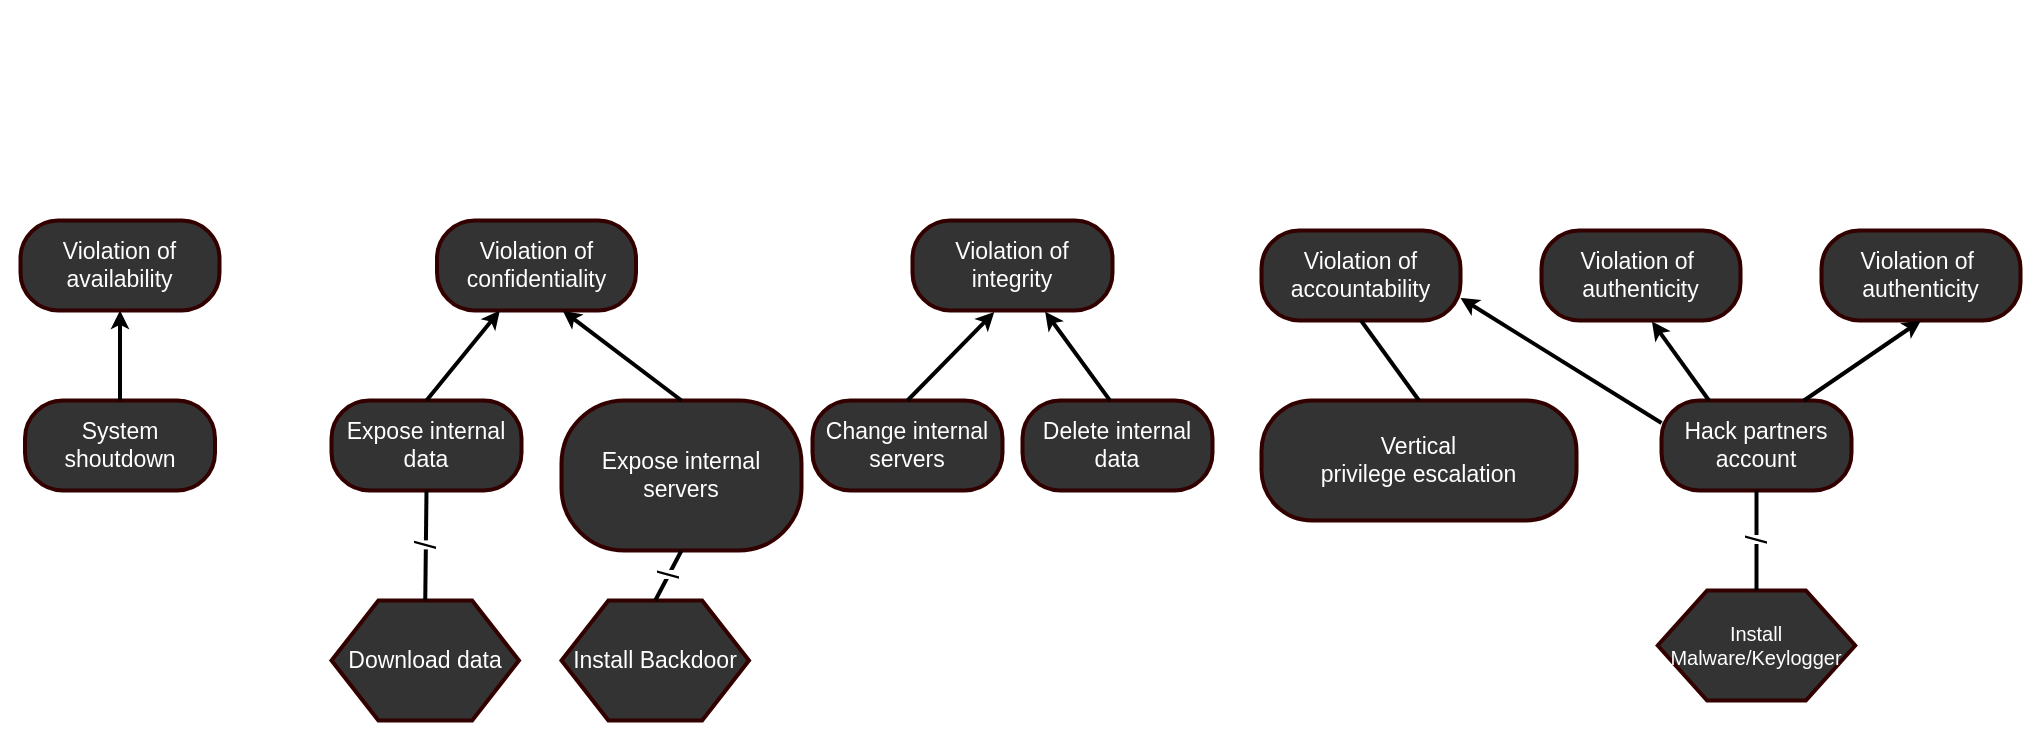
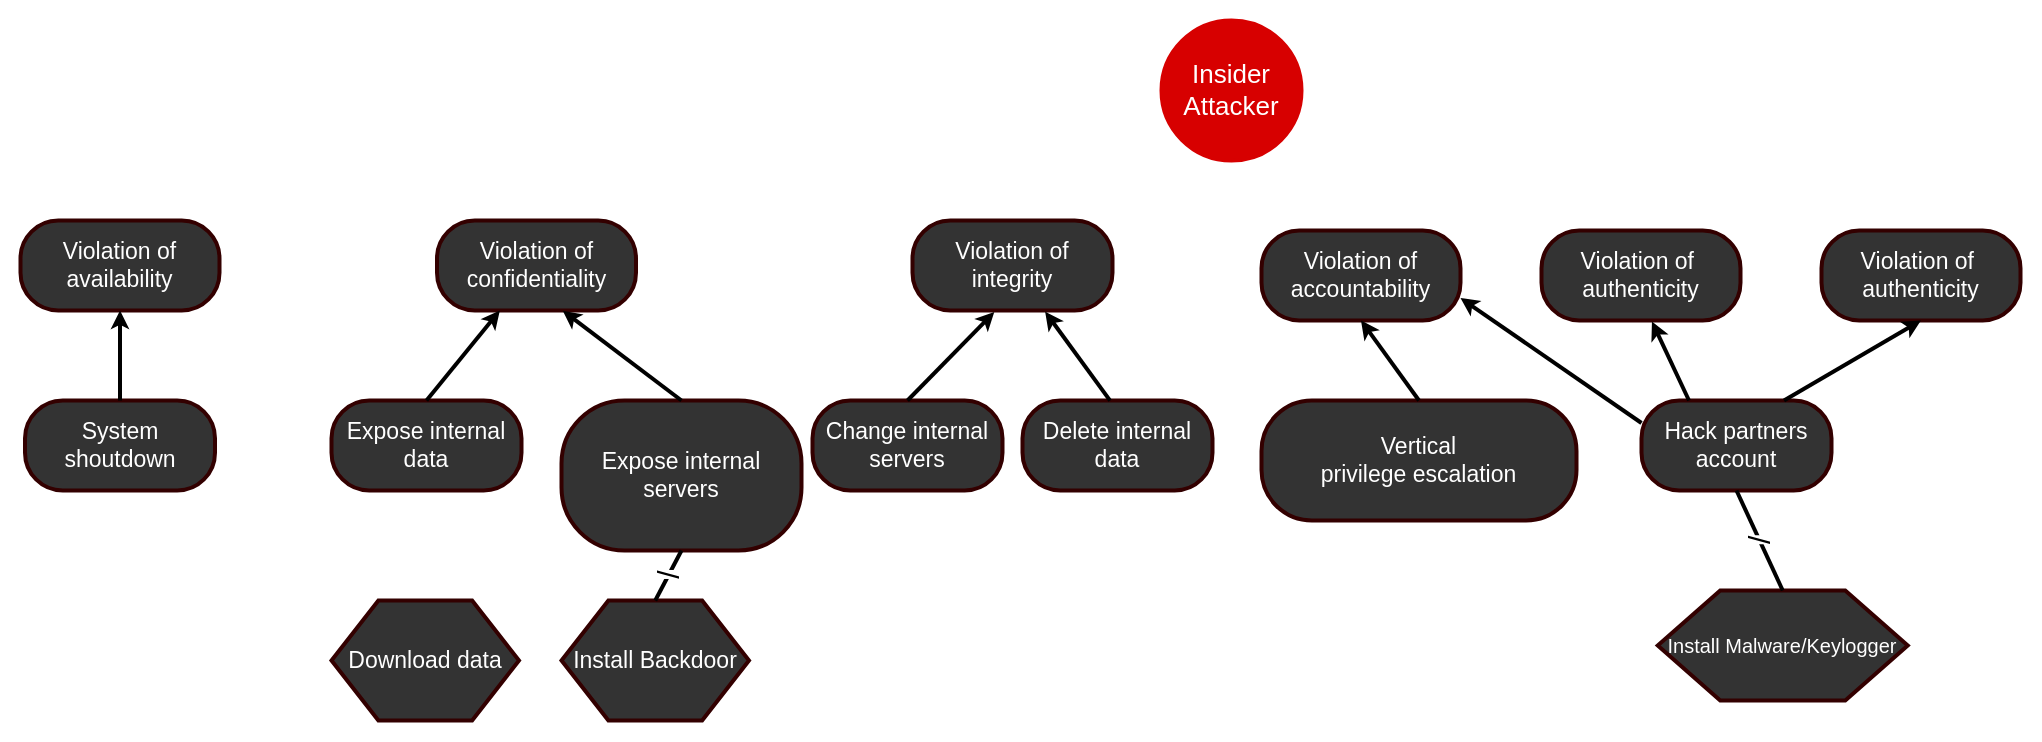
none -> (1232, 91)
(1366, 327) -> (1369, 332)
(1757, 446) -> (1737, 446)
(426, 546) -> none
(1757, 646) -> (1783, 646)
